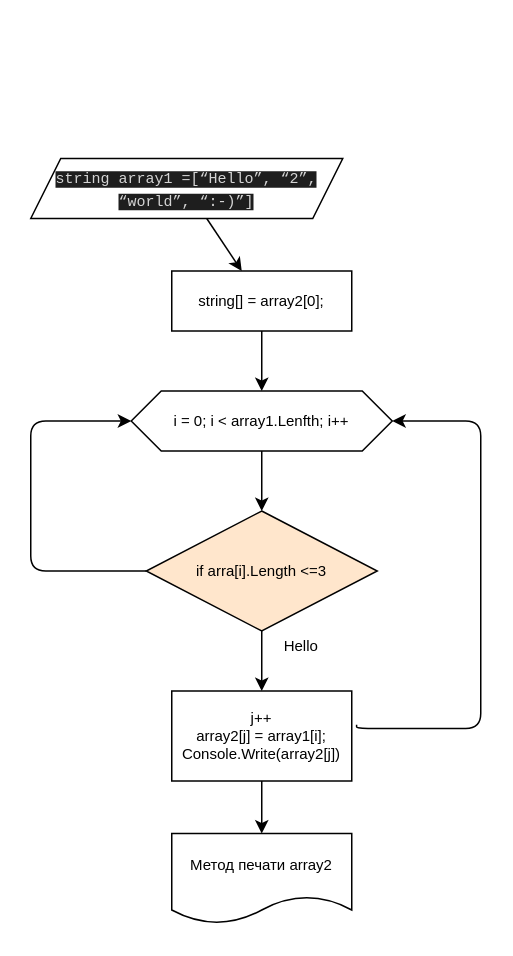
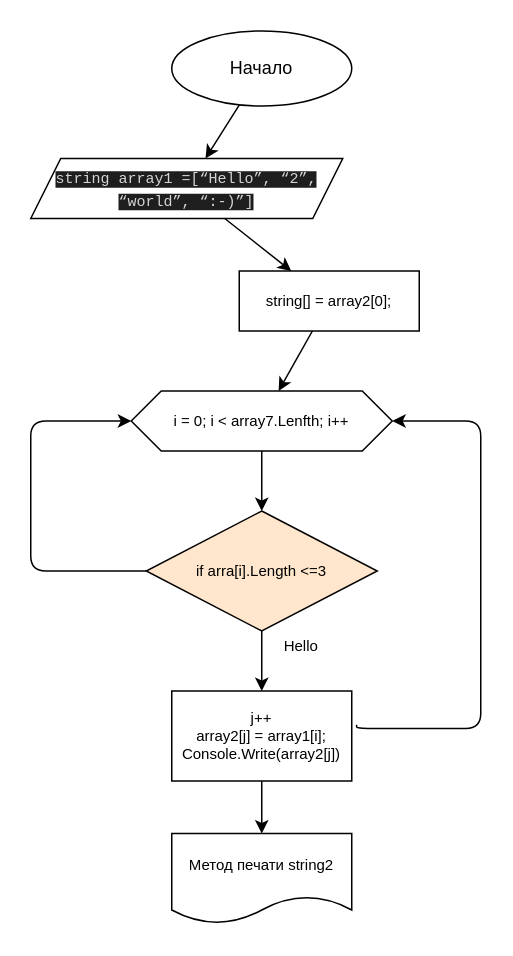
none -> (262, 68)
none -> (225, 127)
(262, 301) -> (329, 301)
(262, 421) -> (262, 421)
(262, 865) -> (262, 865)
